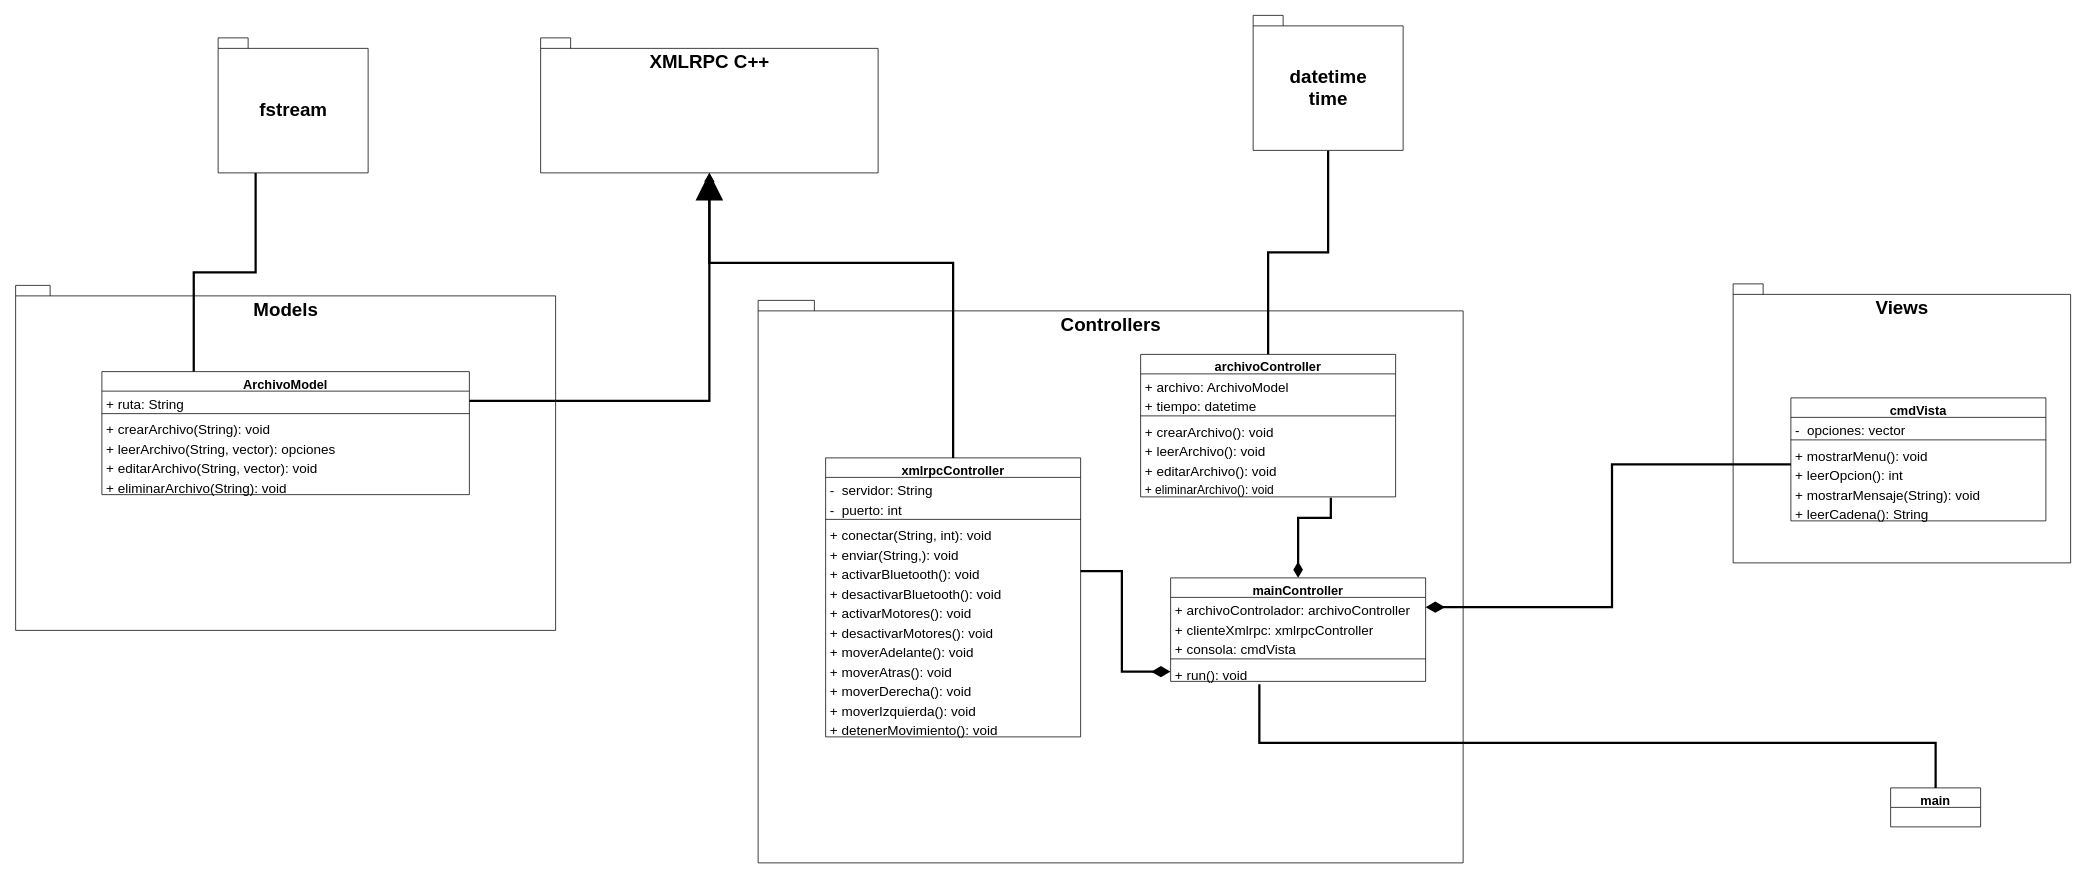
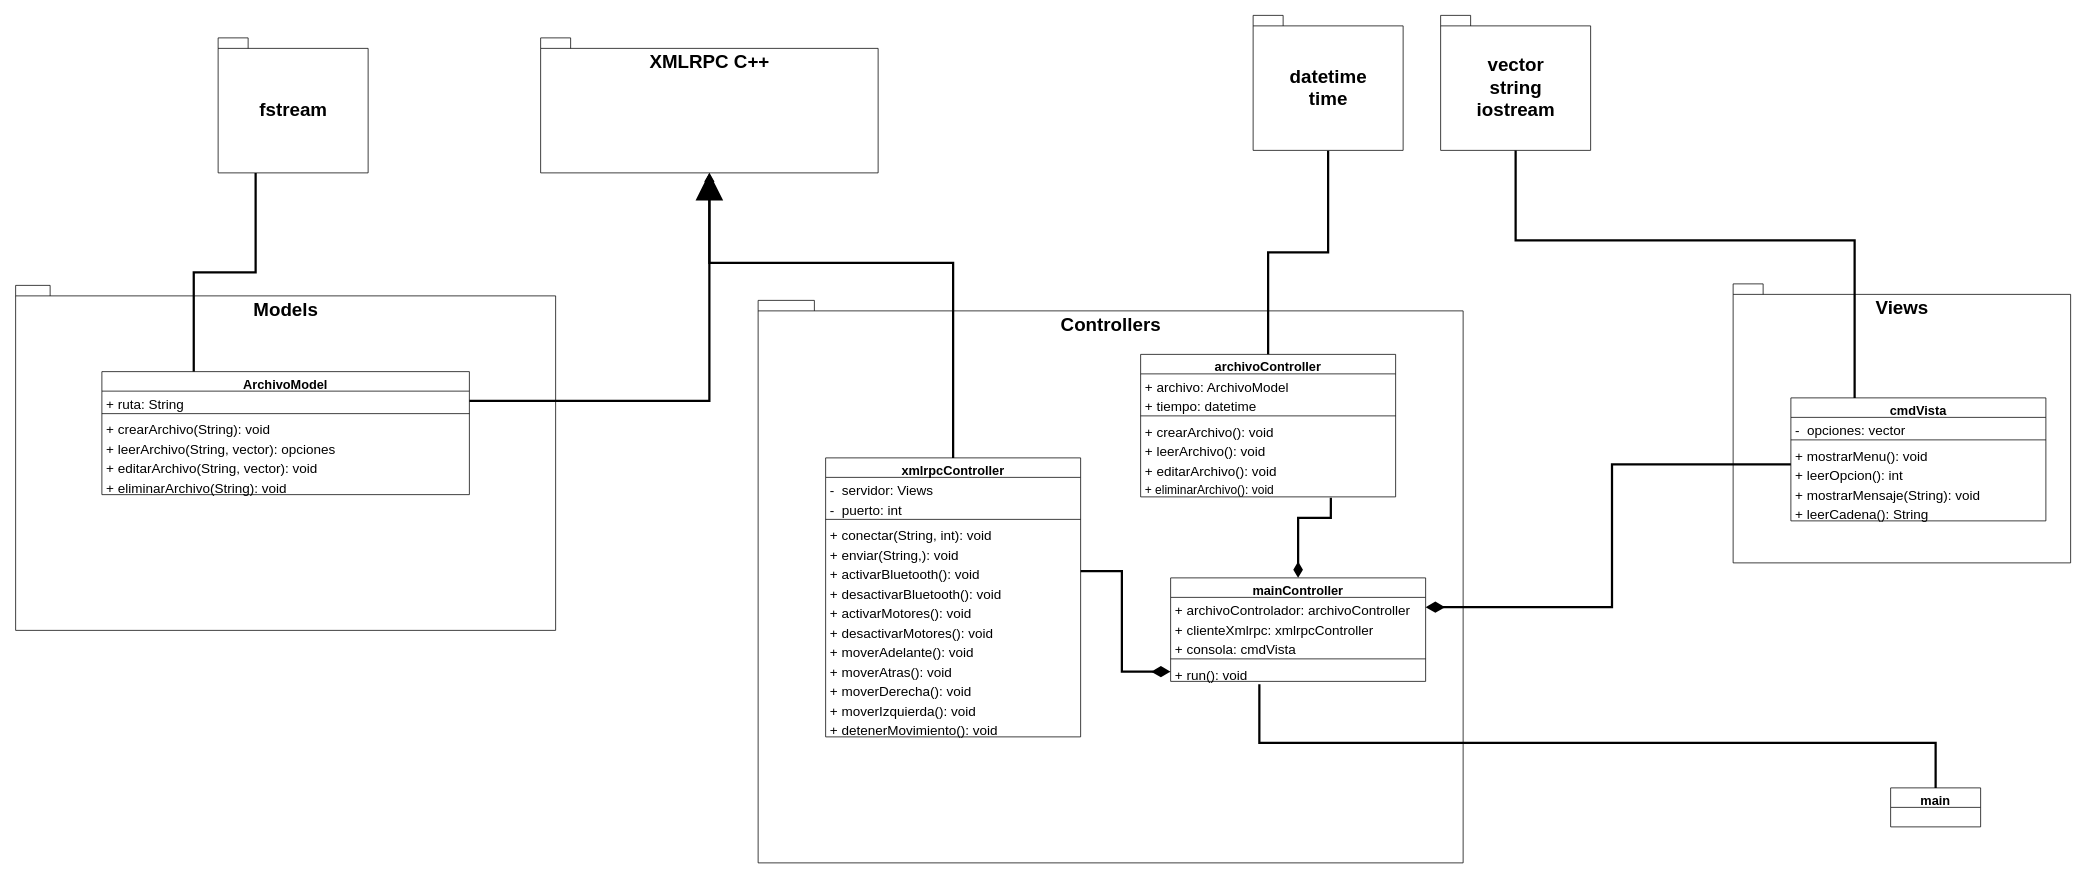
none -> (1515, 83)
none -> (1718, 240)
(893, 491) -> (889, 491)
